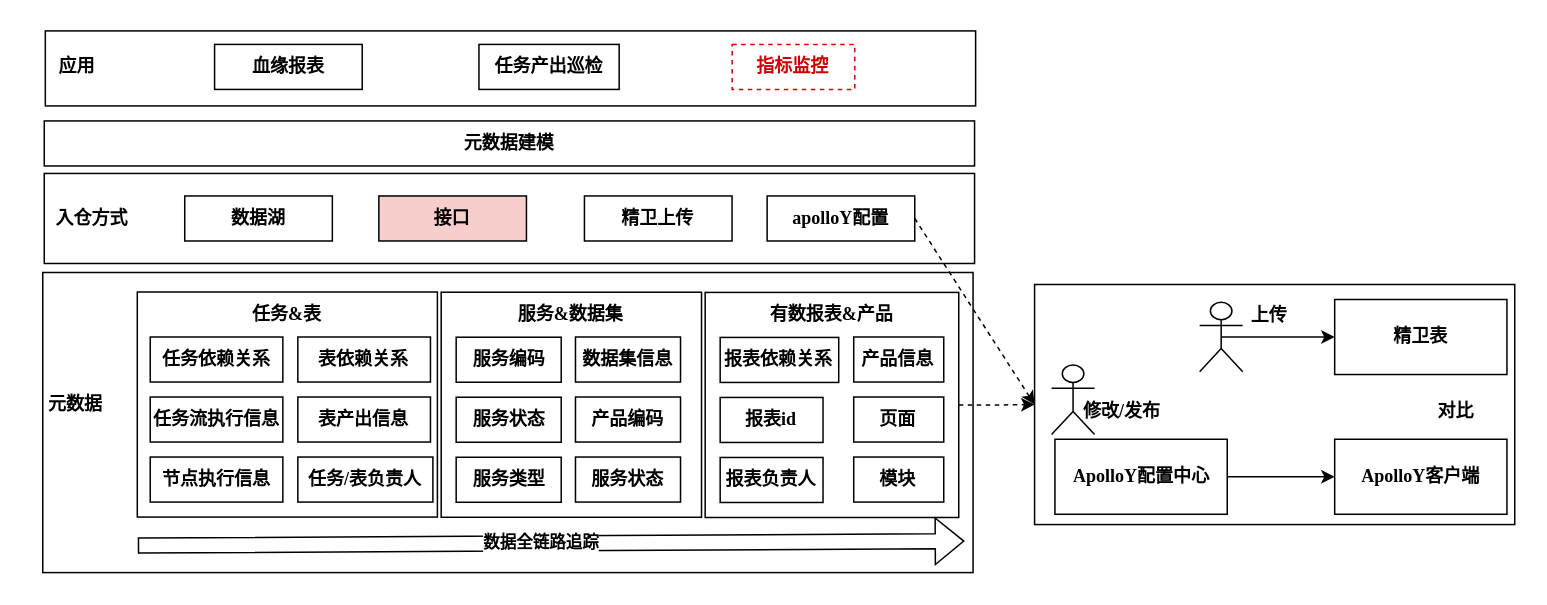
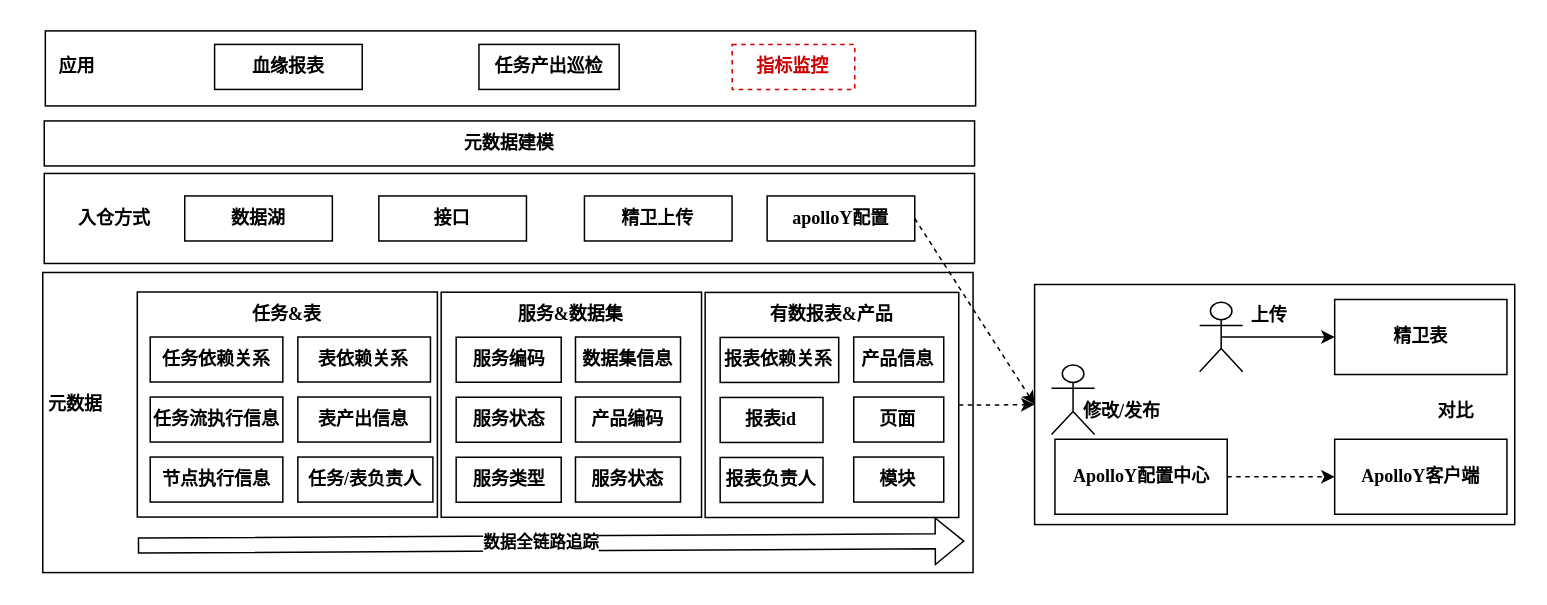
(93, 218) -> (115, 218)
(453, 218) -> (453, 218)
(1277, 476) -> (1277, 476)
